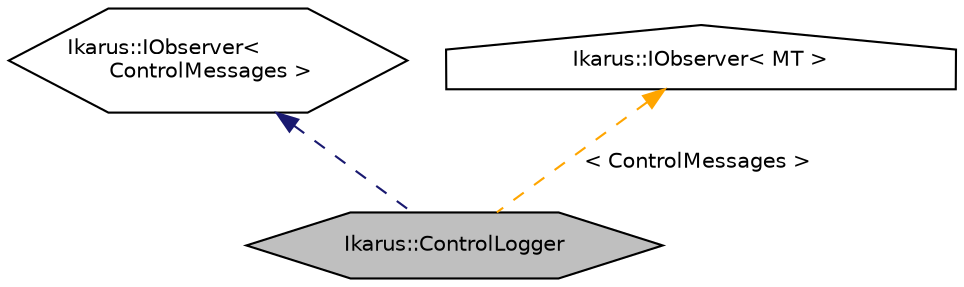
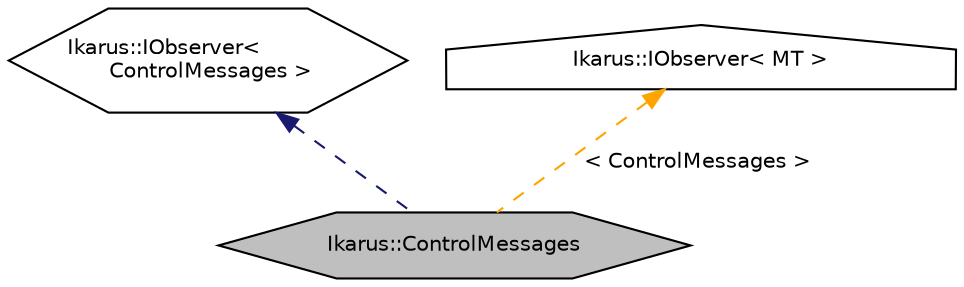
(455, 245) -> (455, 245)
